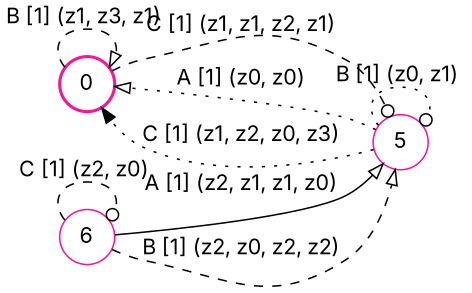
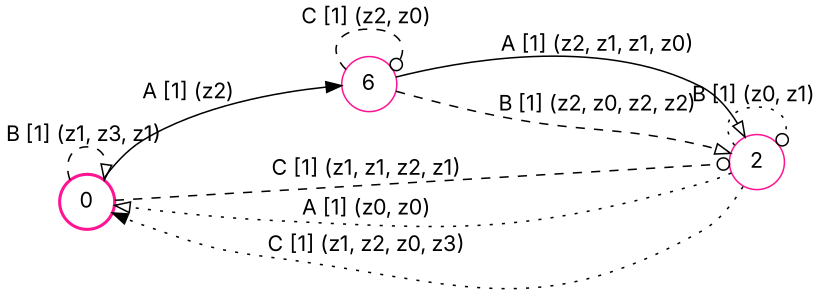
none -> (205, 112)
(401, 142) -> (757, 162)
